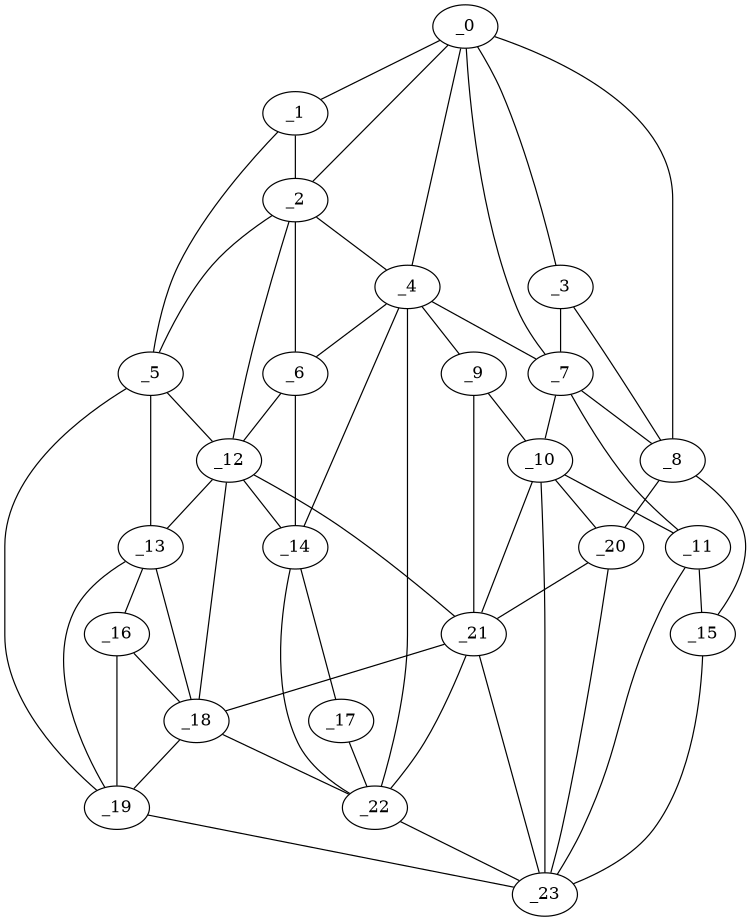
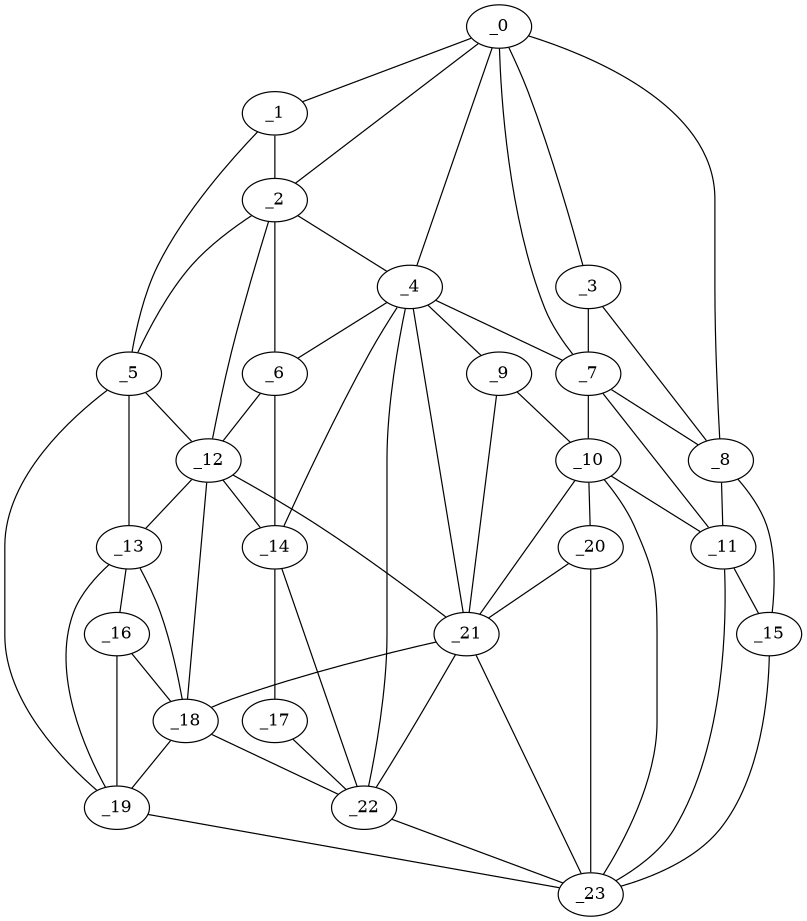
none -> (438, 461)
(640, 506) -> (722, 504)
